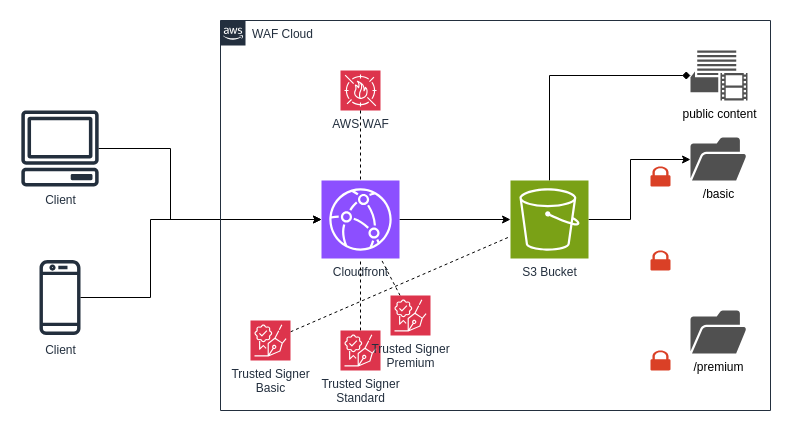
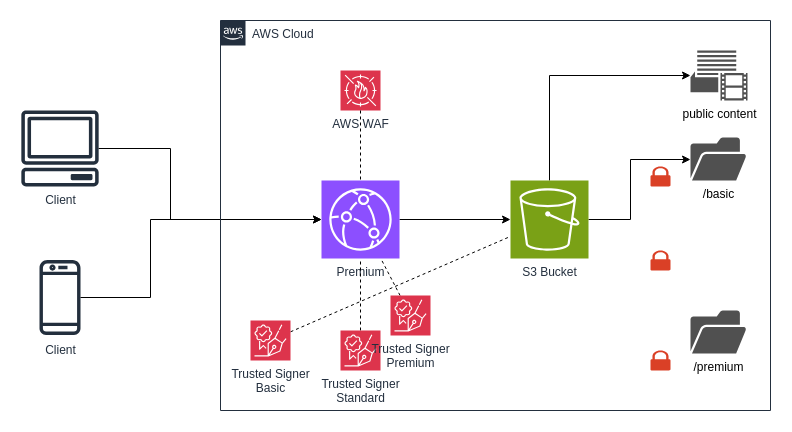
(280, 35) -> (280, 35)
(681, 76) -> (682, 76)
(361, 273) -> (361, 273)
